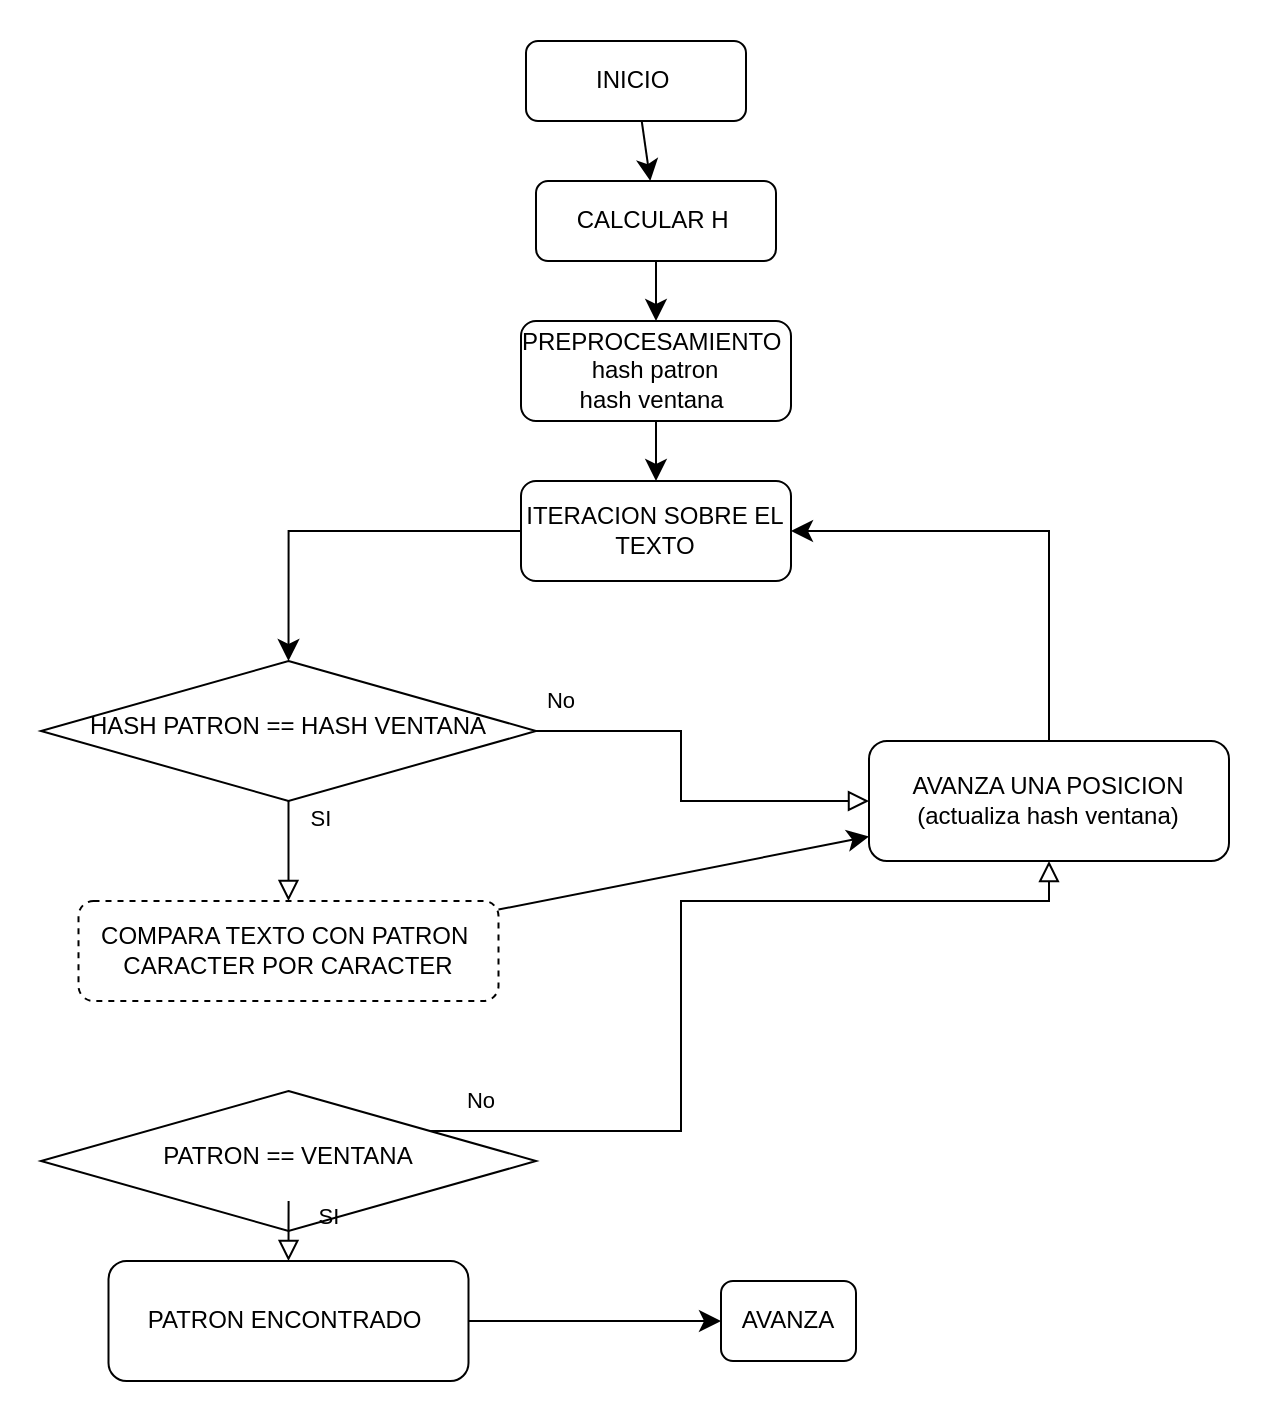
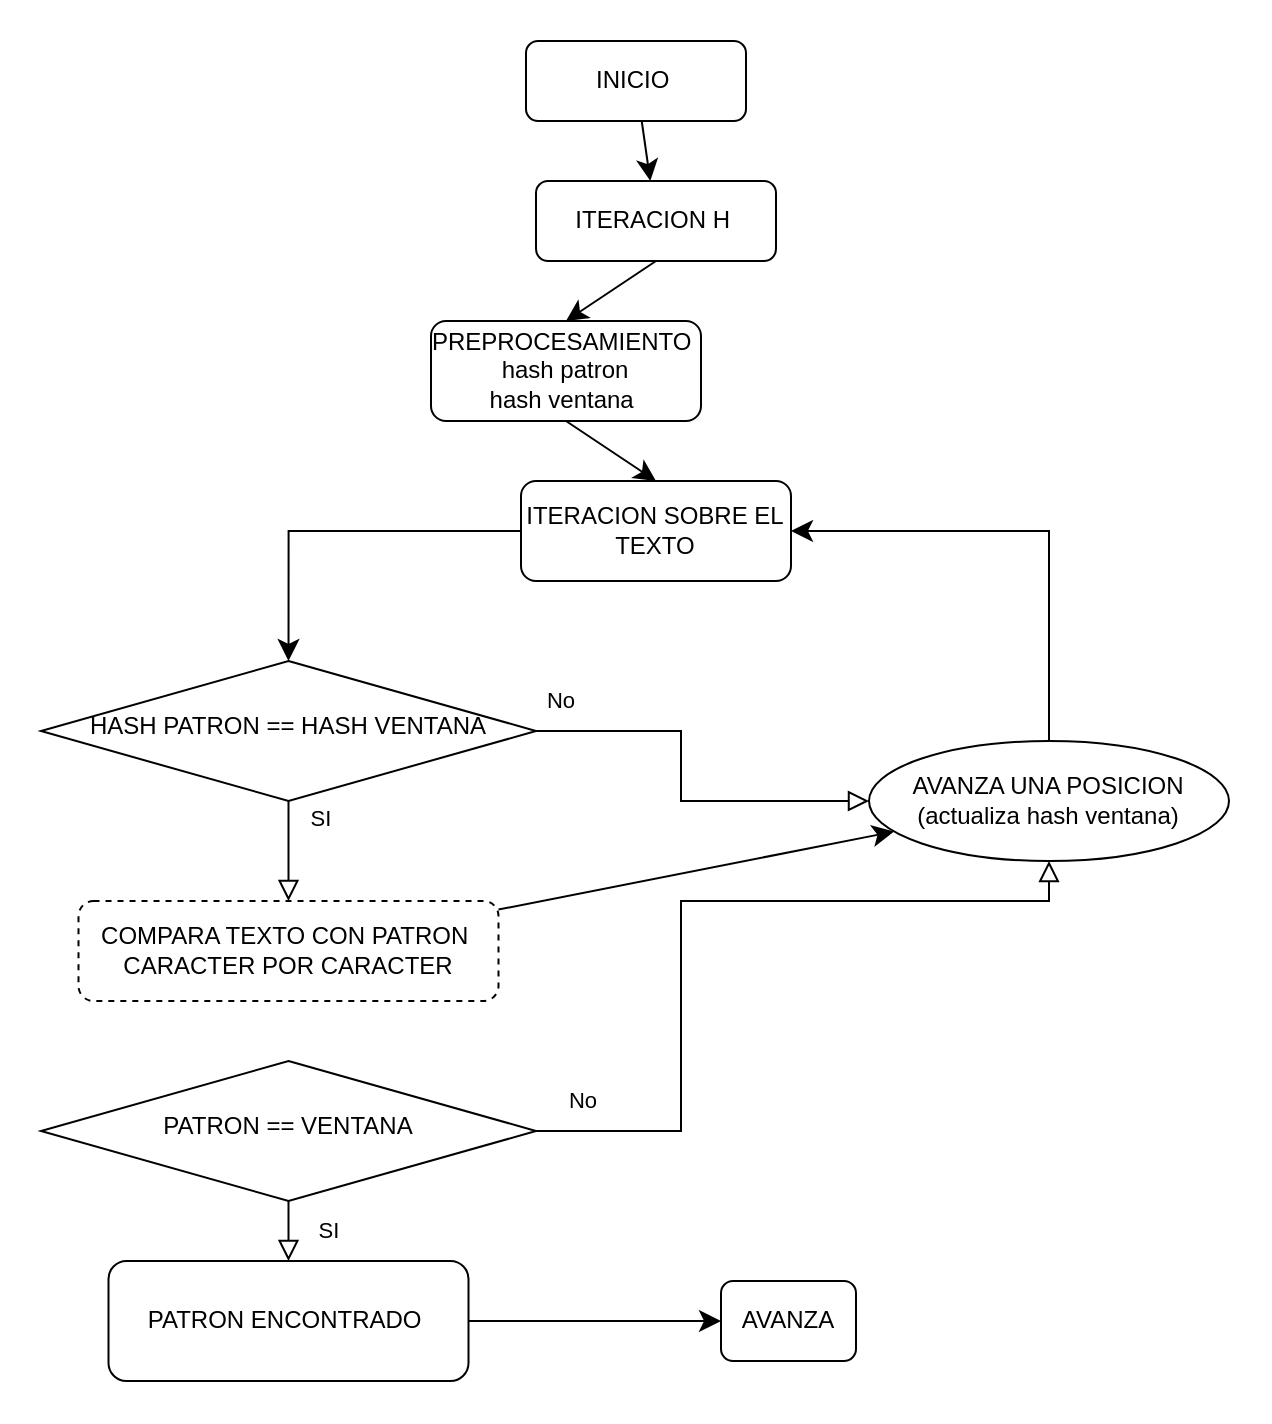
(657, 221) -> (657, 221)
(656, 371) -> (566, 371)
(1049, 801) -> (1049, 801)
(289, 1161) -> (289, 1131)
